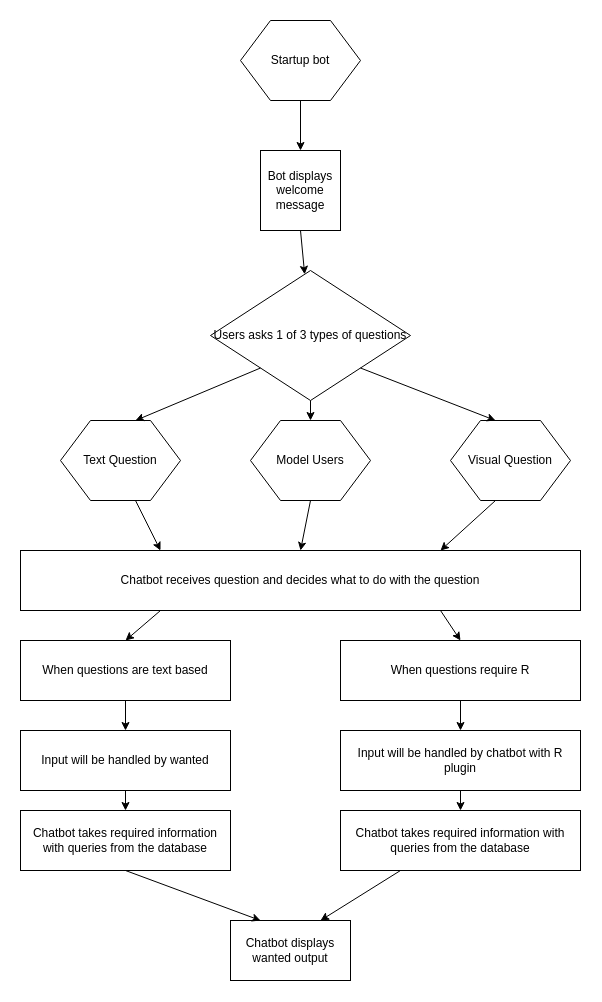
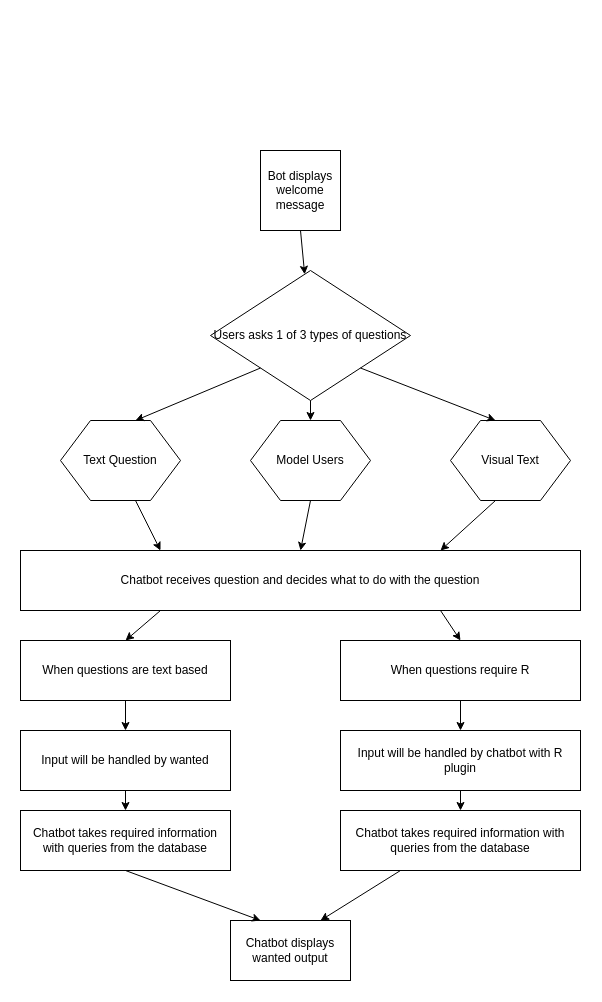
(301, 61) -> none
(301, 122) -> none
(511, 461) -> (511, 461)
